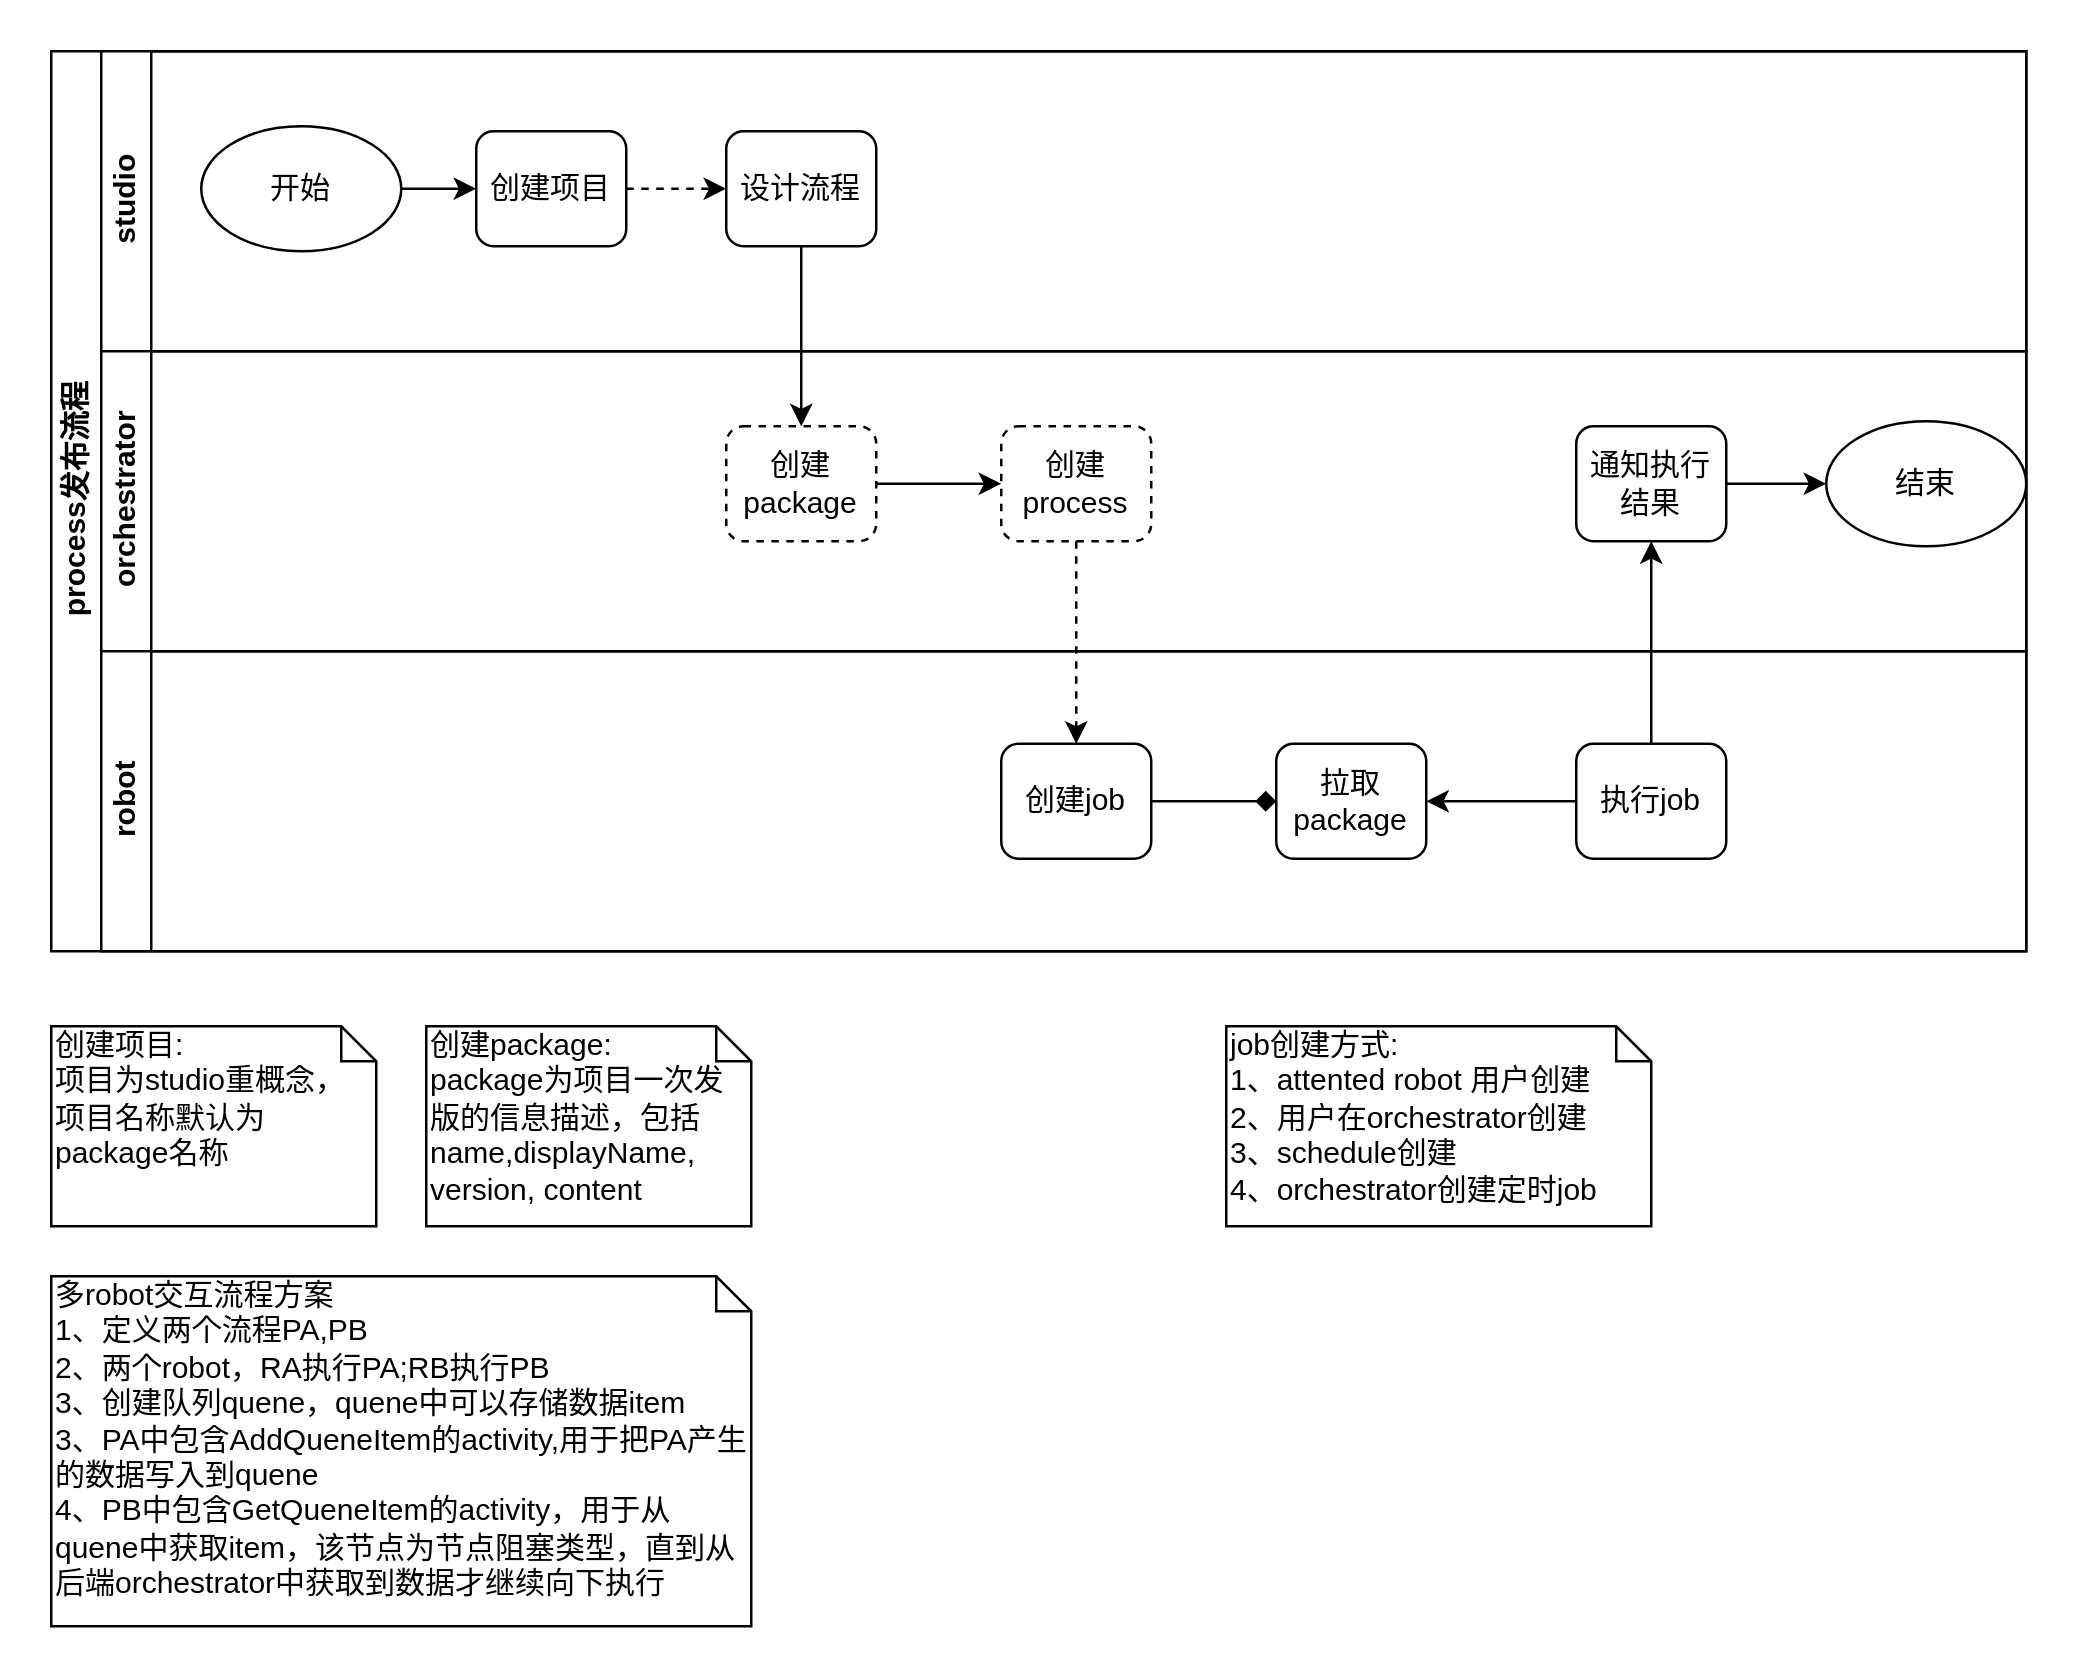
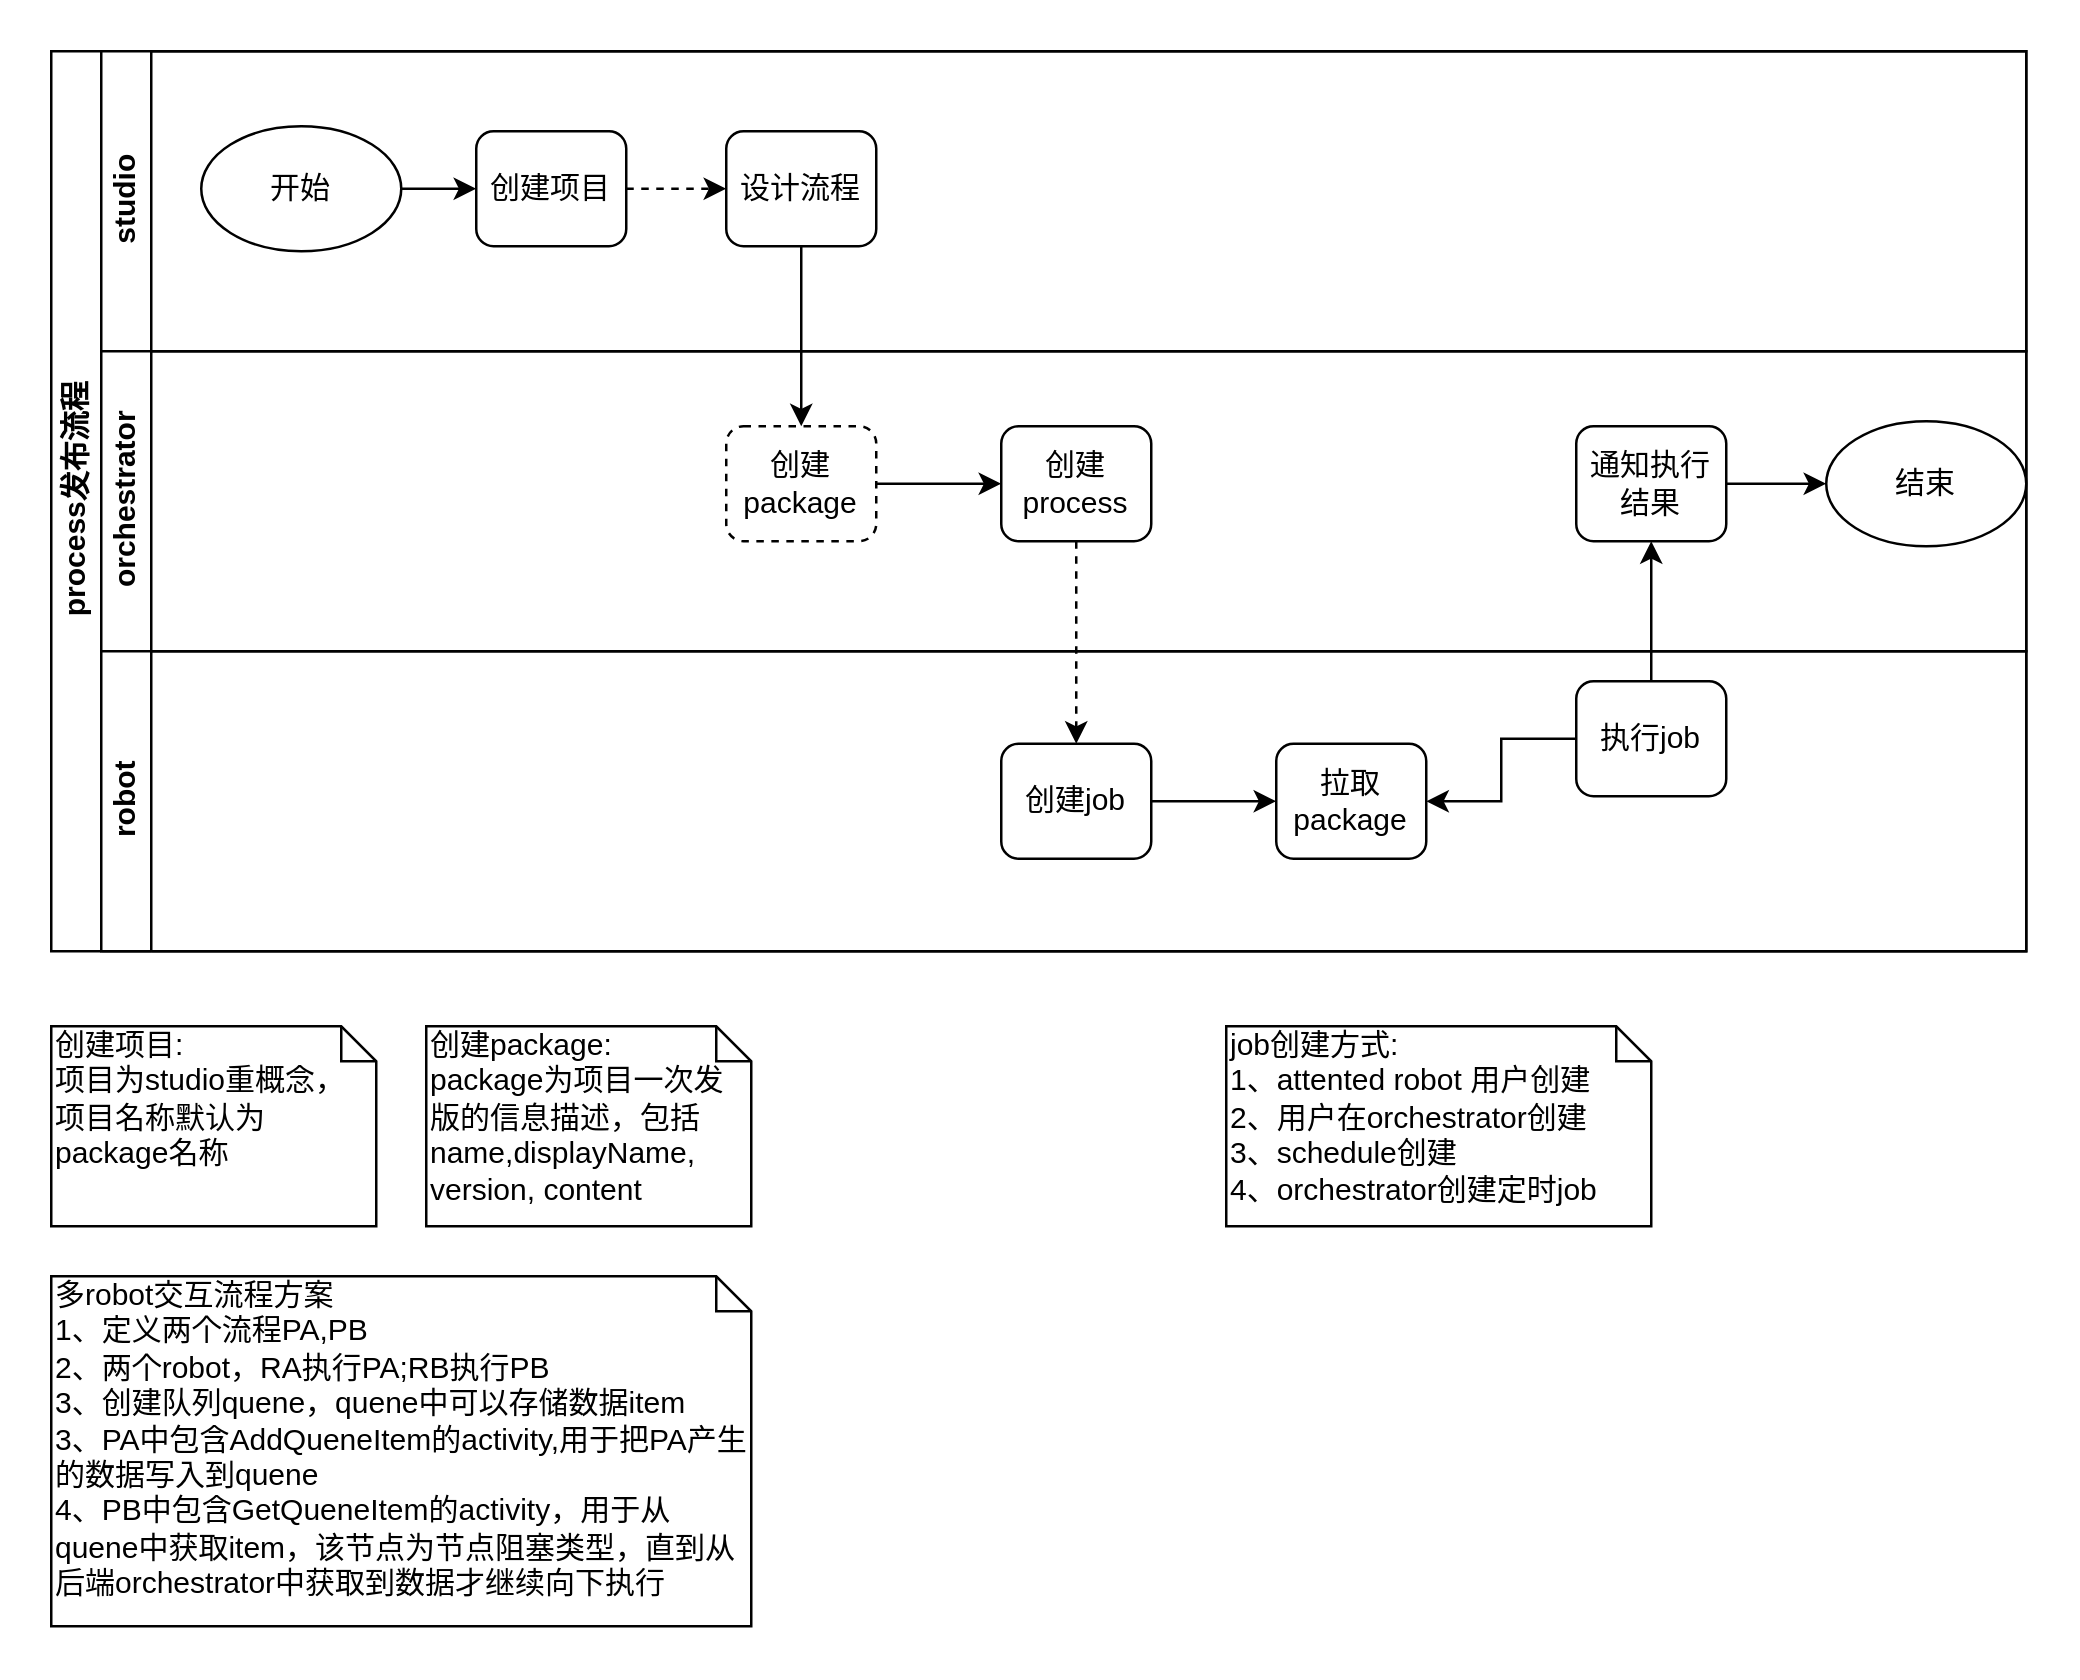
(1076, 484) -> (1076, 484)
(1256, 801) -> (1257, 801)
(1651, 801) -> (1651, 739)
